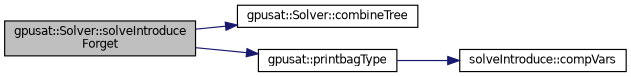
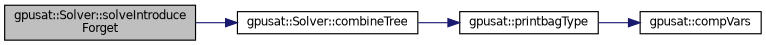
(221, 50) -> (433, 23)
(543, 61) -> (701, 23)
